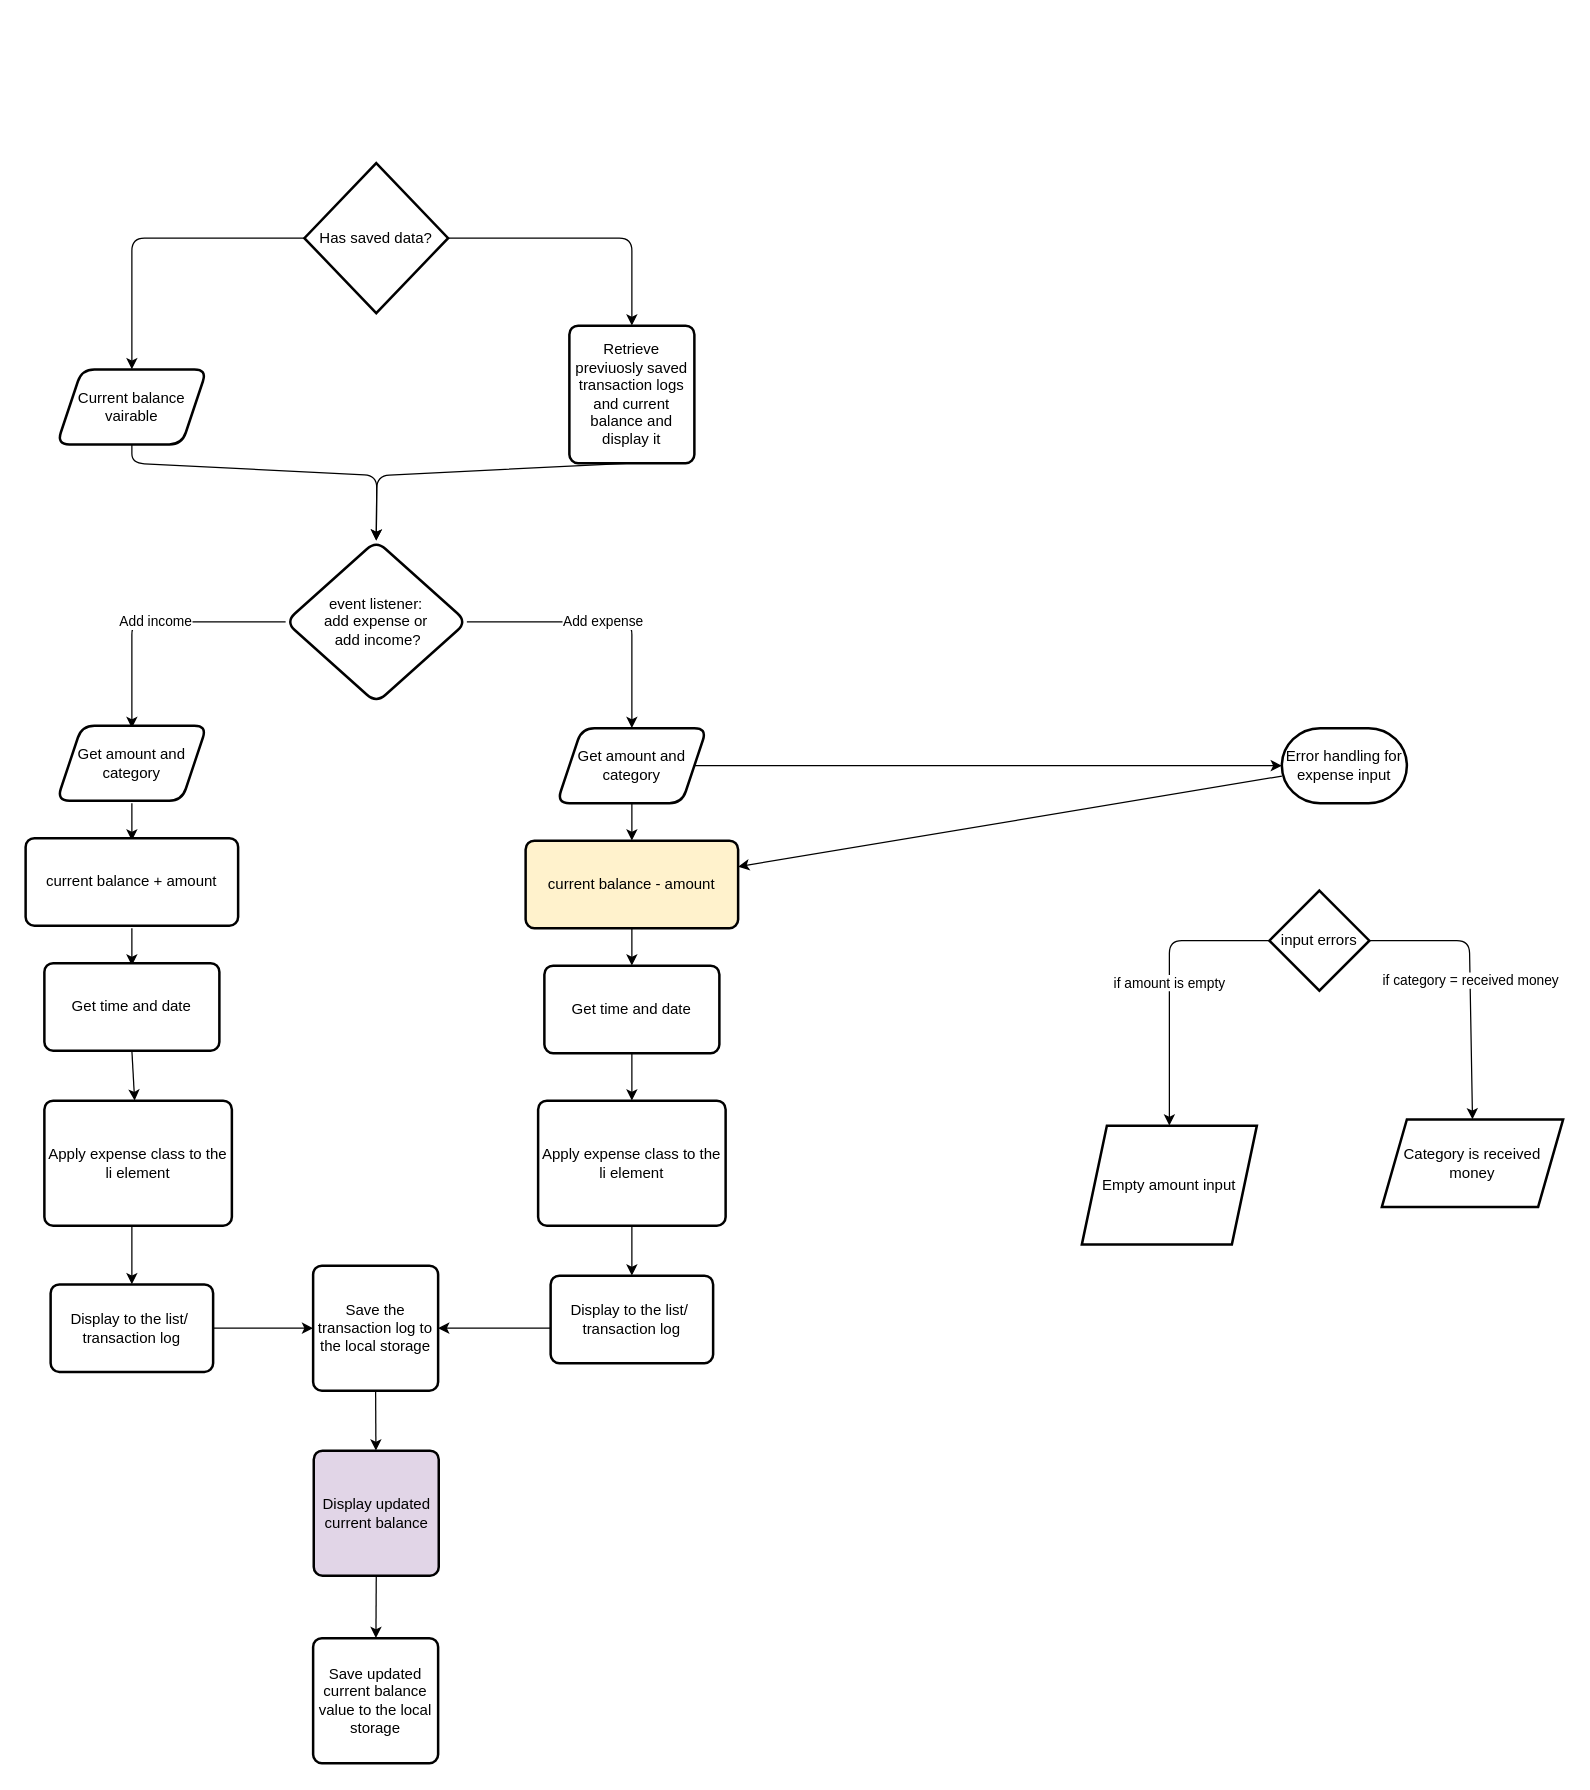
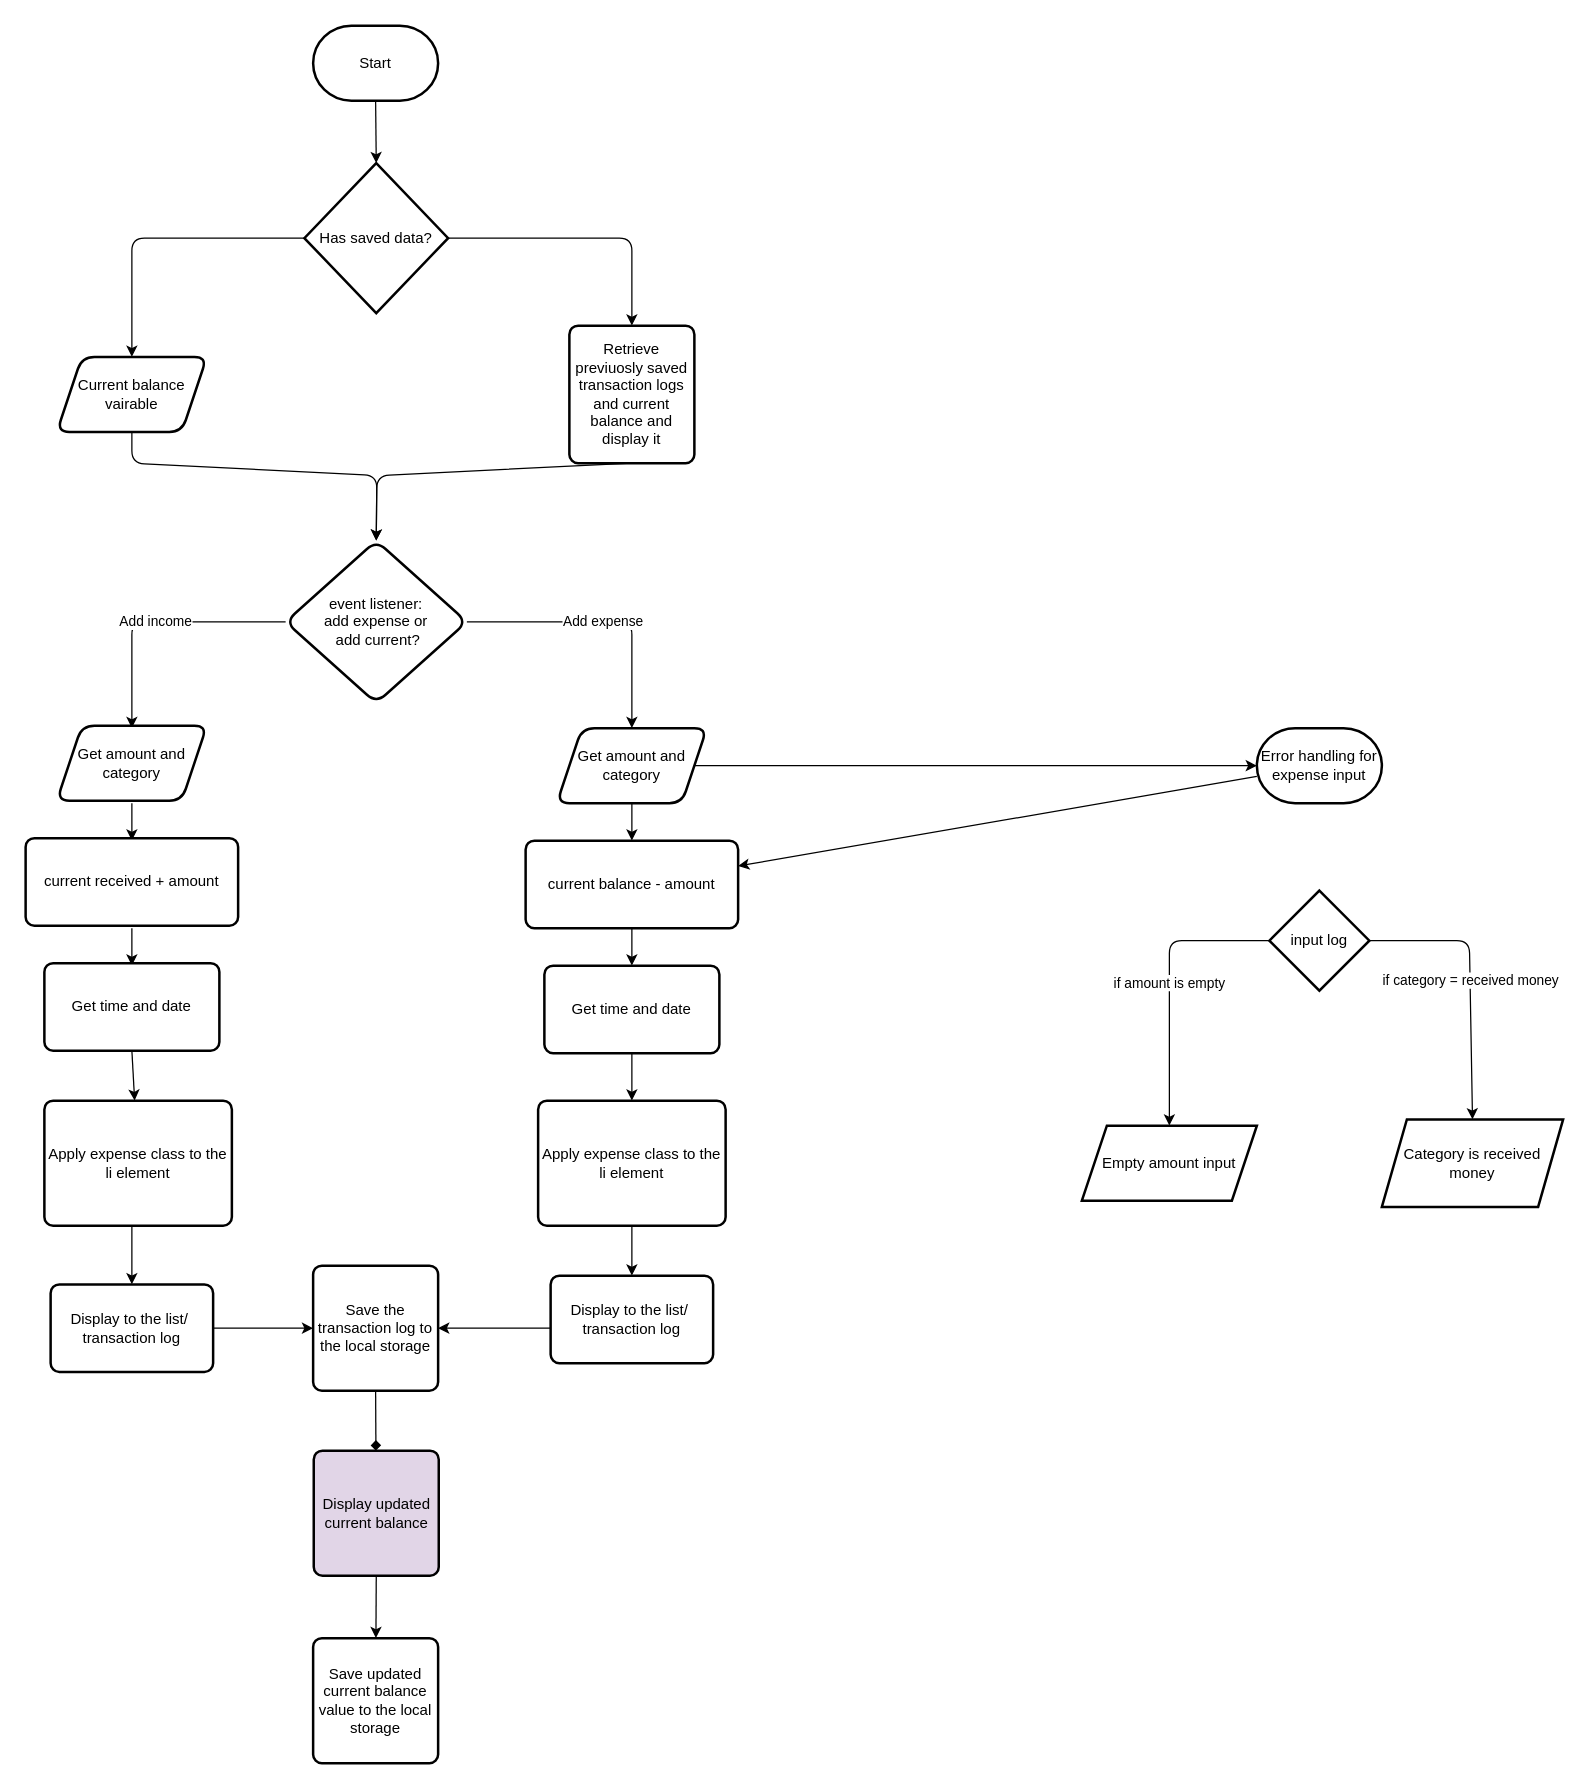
none -> (376, 63)
none -> (376, 128)
(132, 407) -> (132, 394)
(376, 622) -> (376, 622)
(1344, 766) -> (1319, 766)
(132, 882) -> (132, 882)
(632, 884) -> (632, 884)
(1319, 941) -> (1319, 941)
(1169, 1185) -> (1169, 1163)
(376, 1441) -> (376, 1440)
